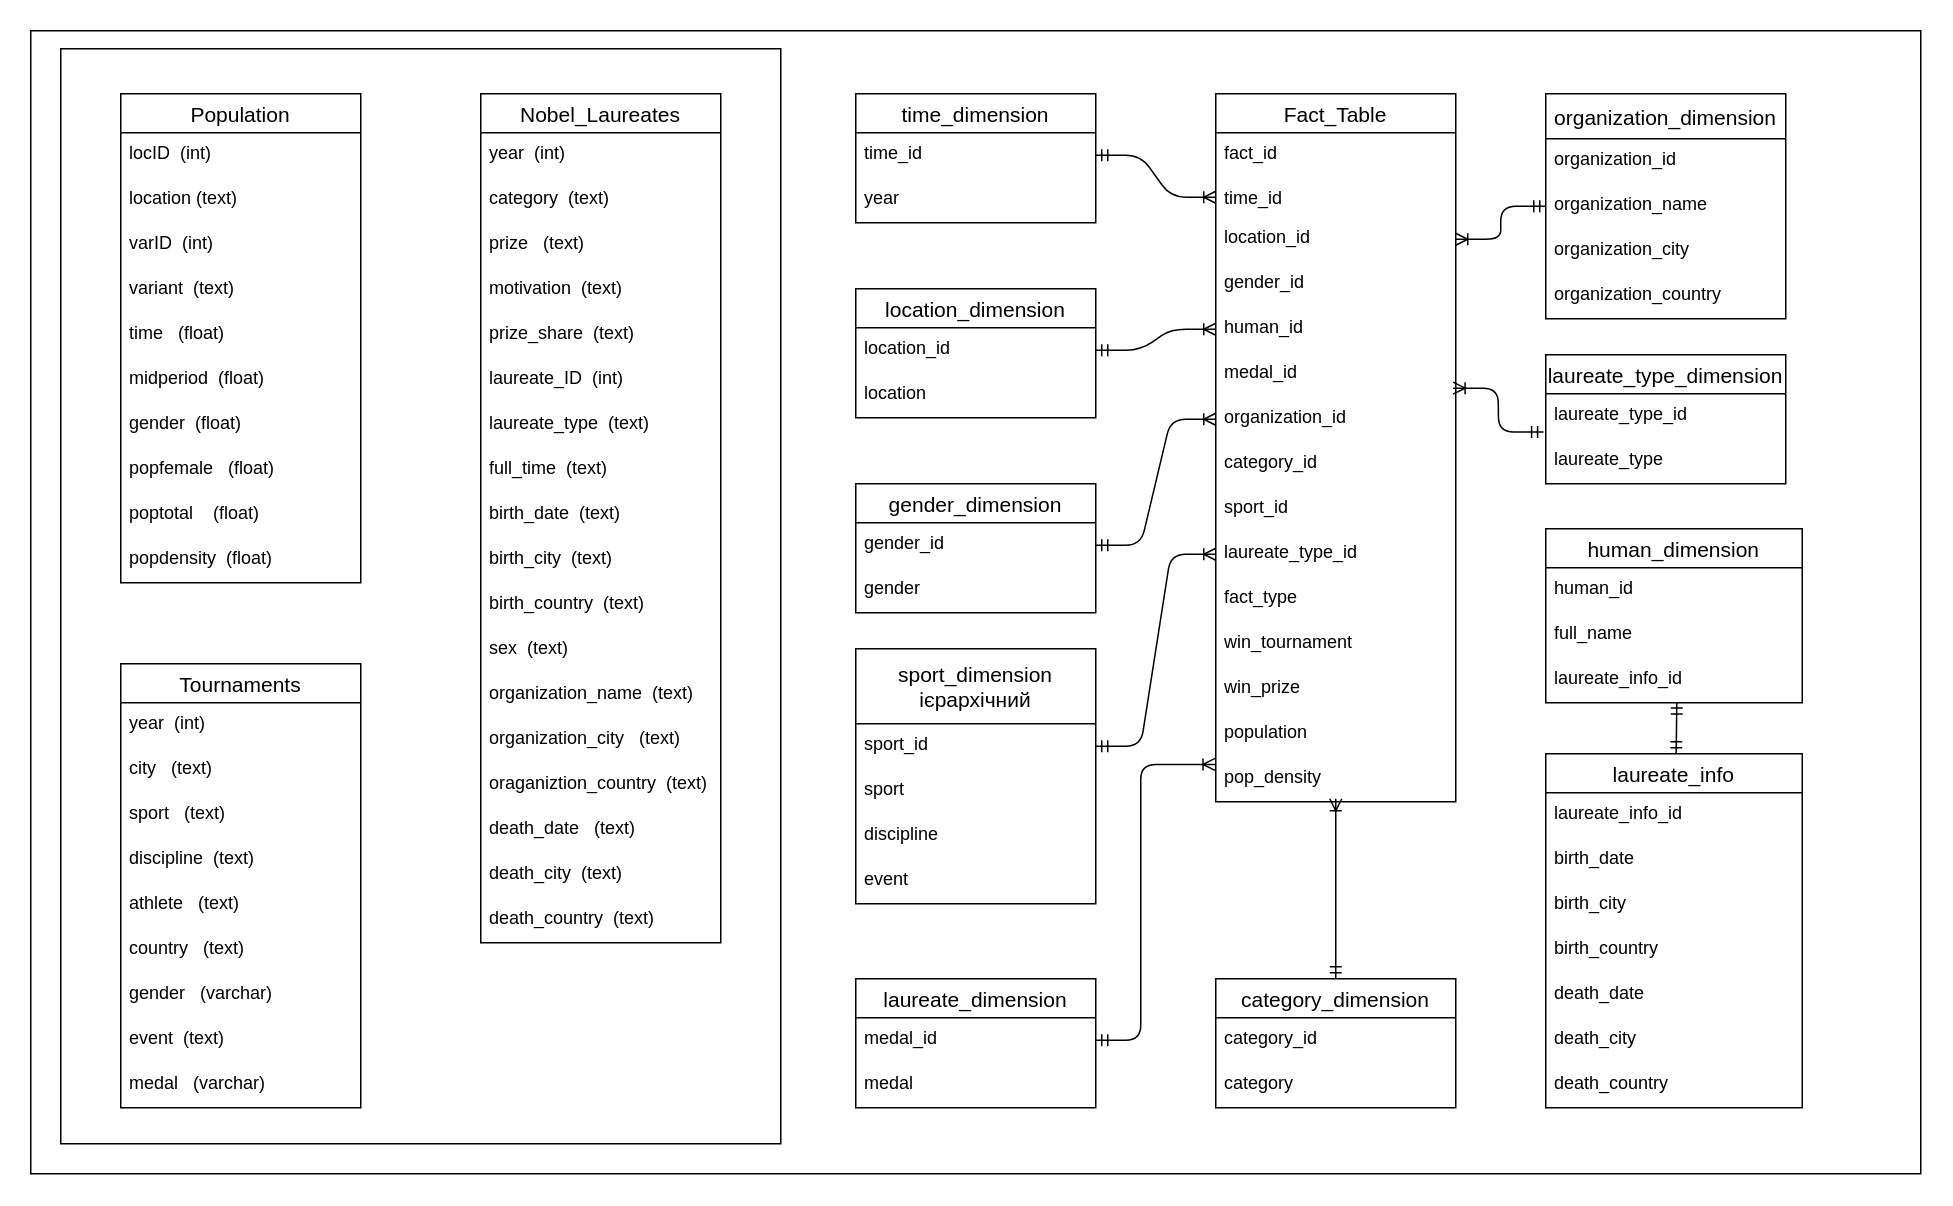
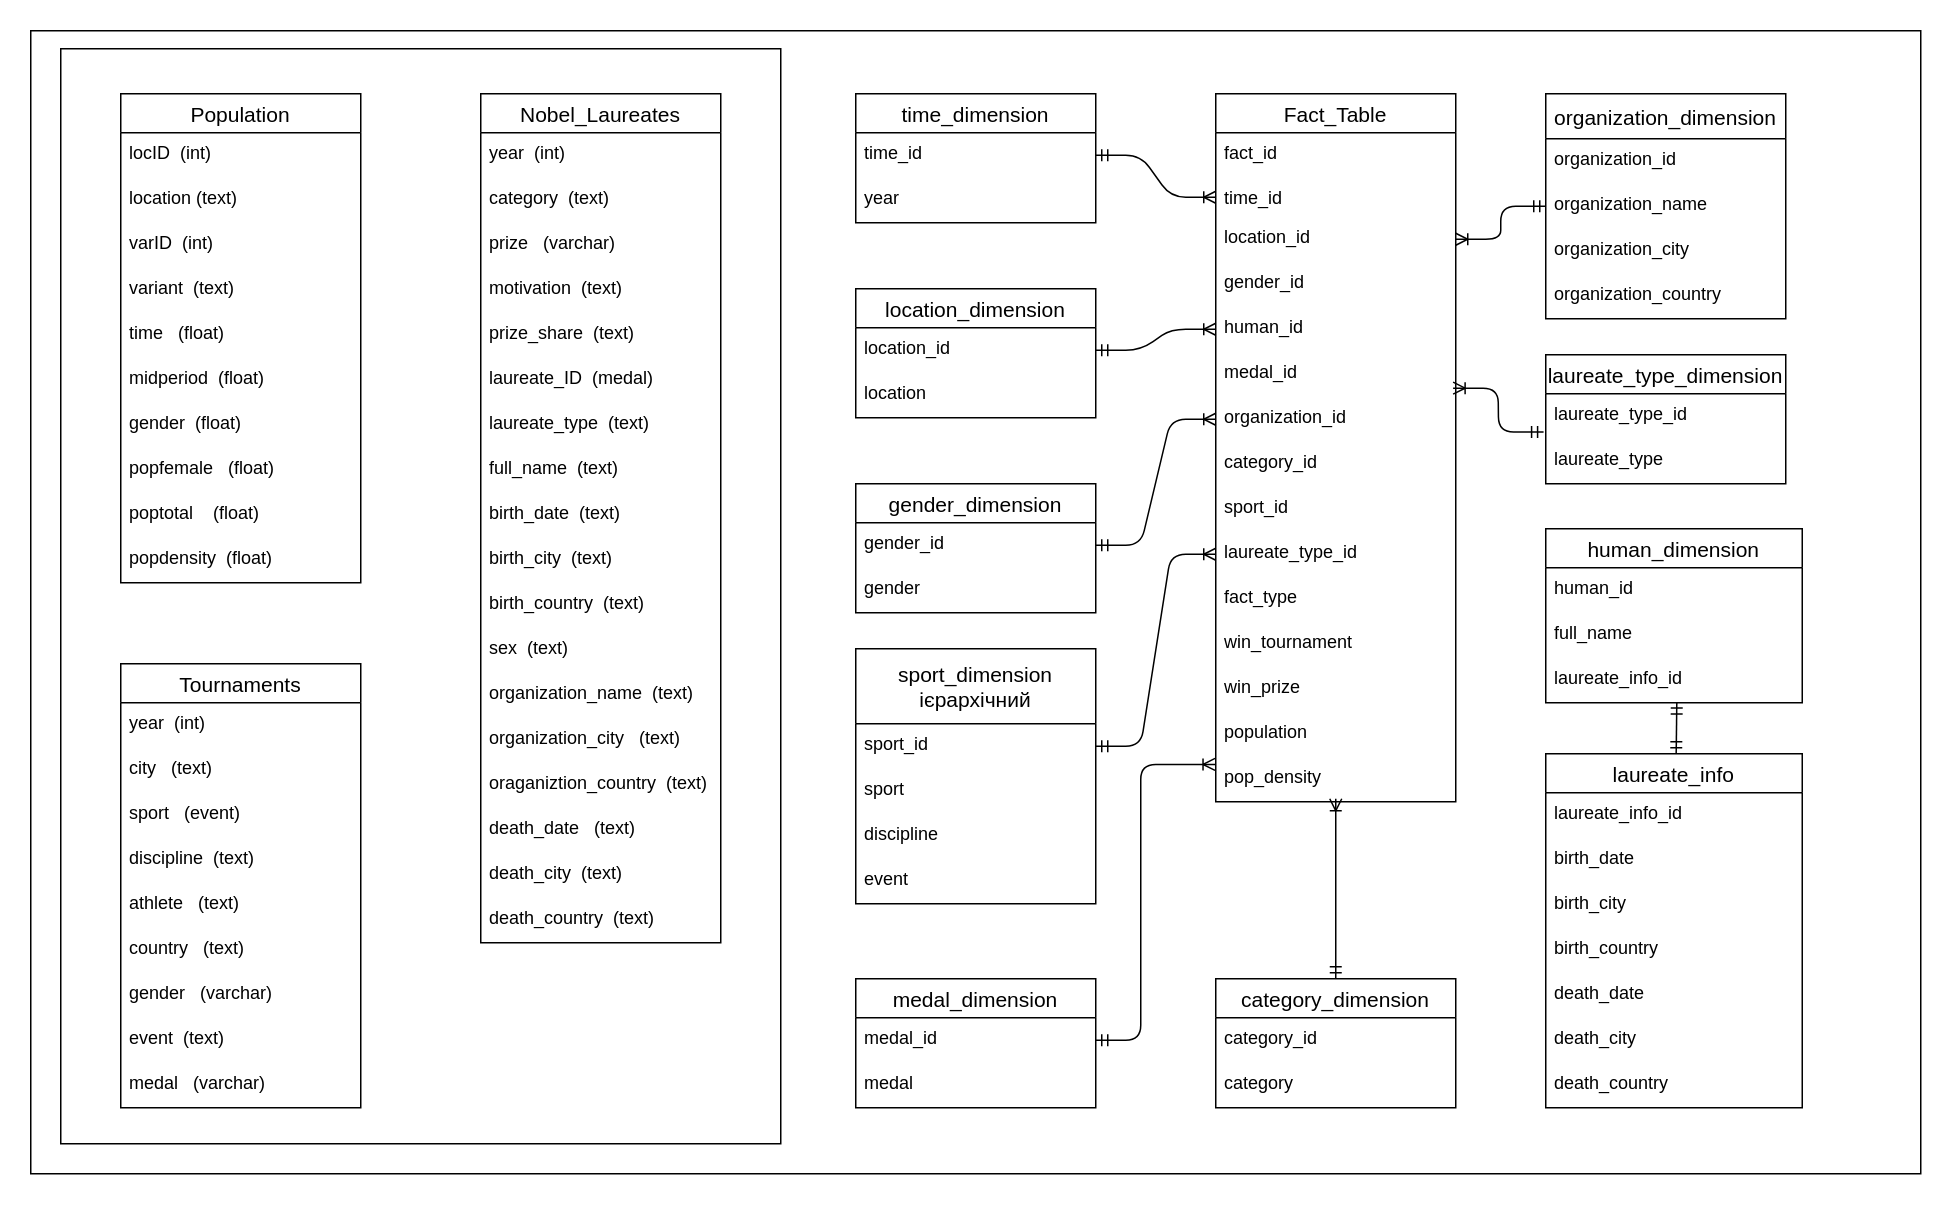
(555, 243) -> (570, 243)
(573, 378) -> (583, 378)
(565, 468) -> (568, 468)
(197, 813) -> (202, 813)
(975, 1000) -> (975, 1000)
